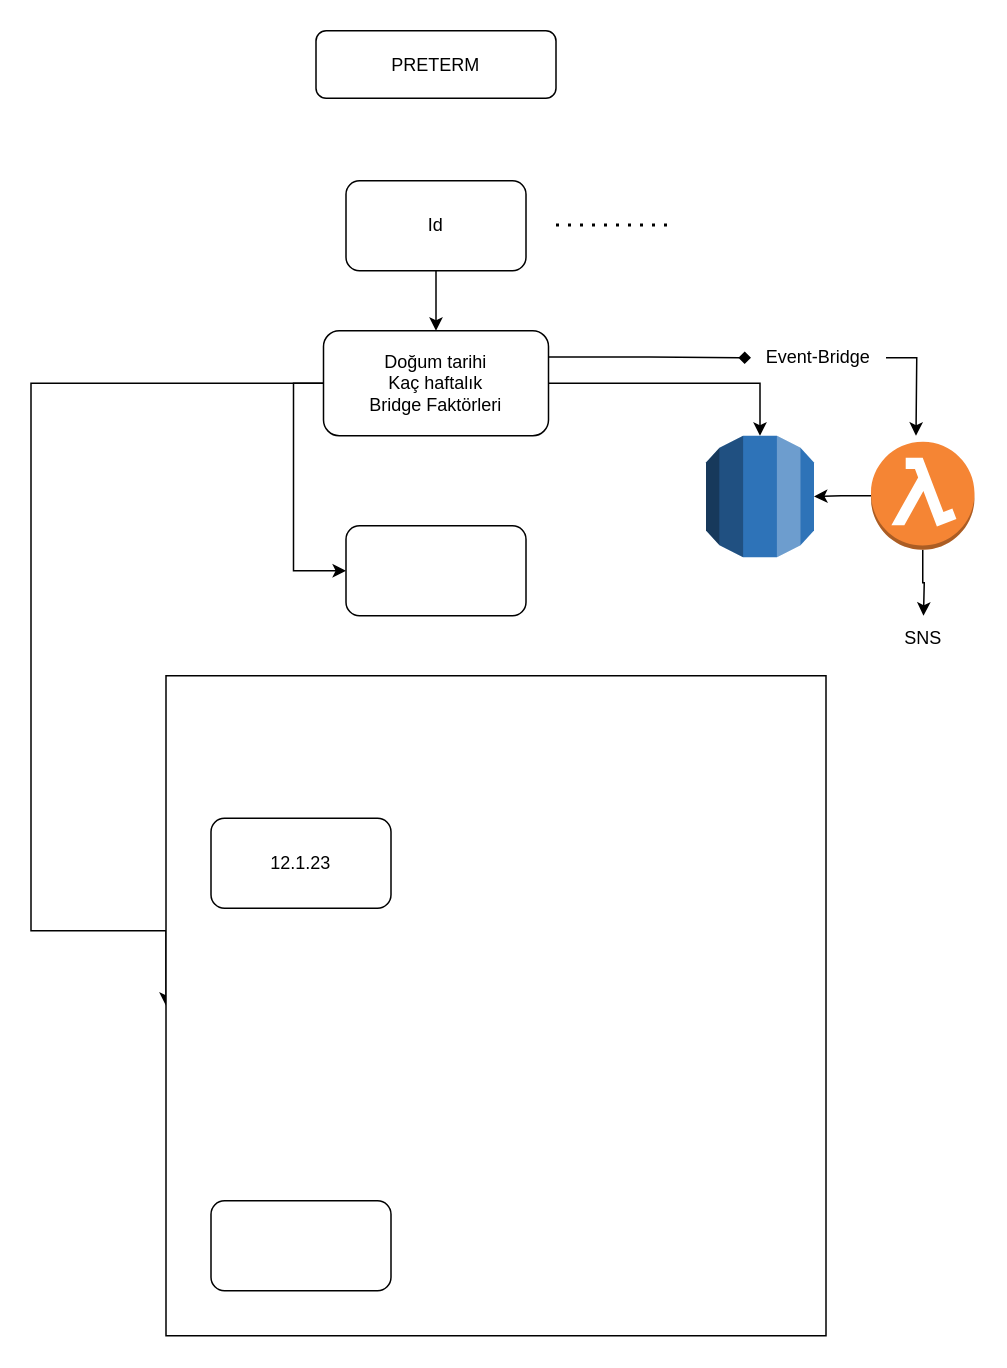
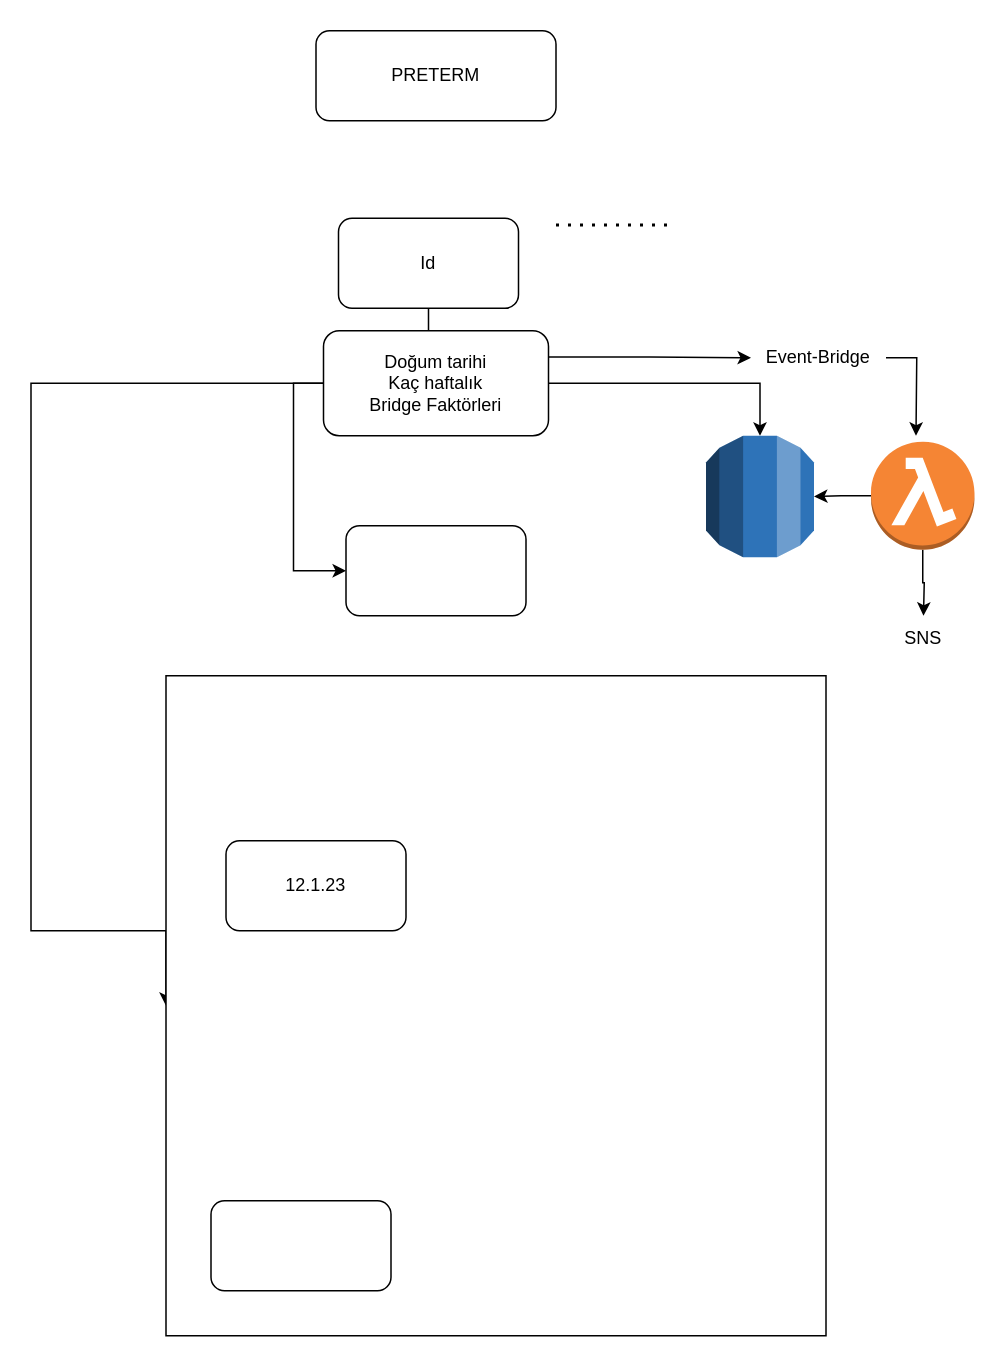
(436, 65) -> (436, 76)
(436, 226) -> (428, 263)
(738, 358) -> (739, 358)
(301, 863) -> (316, 886)
